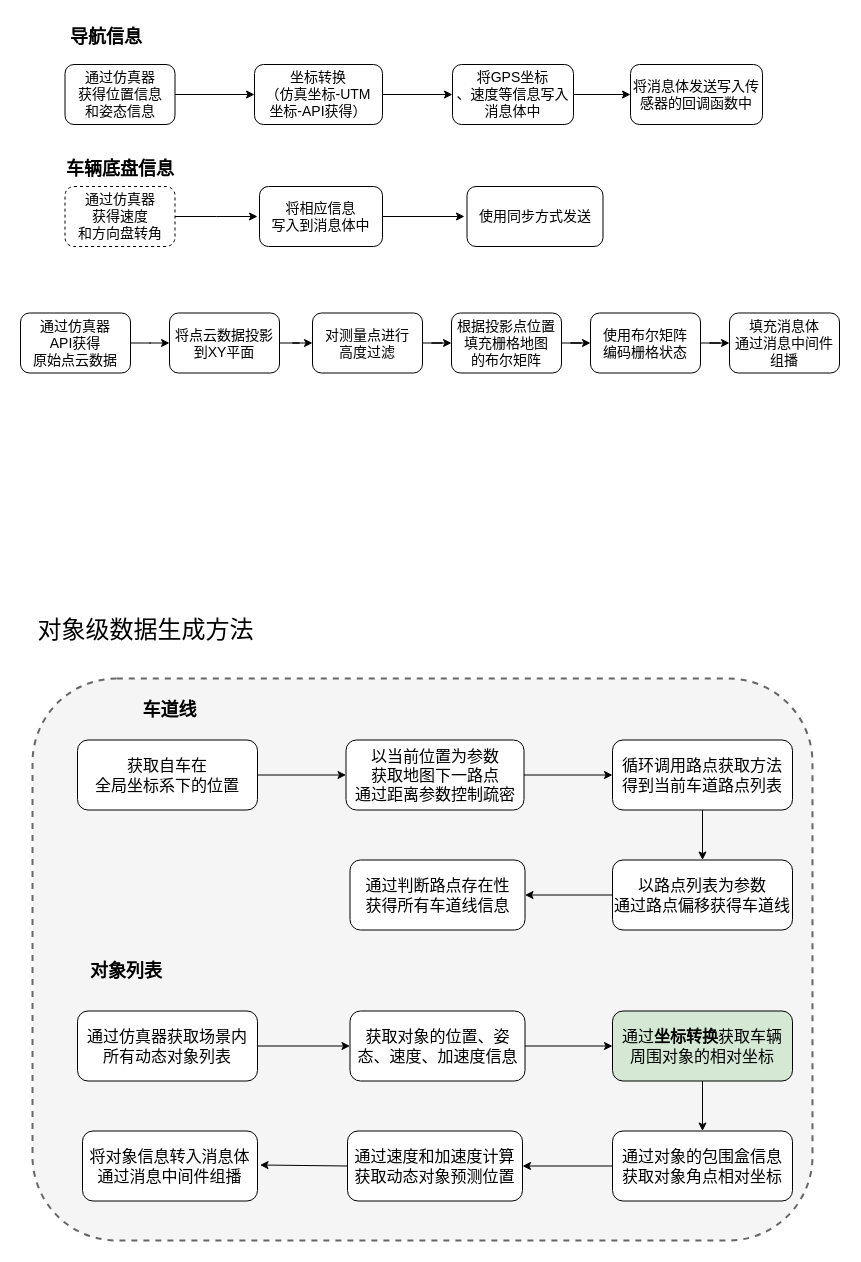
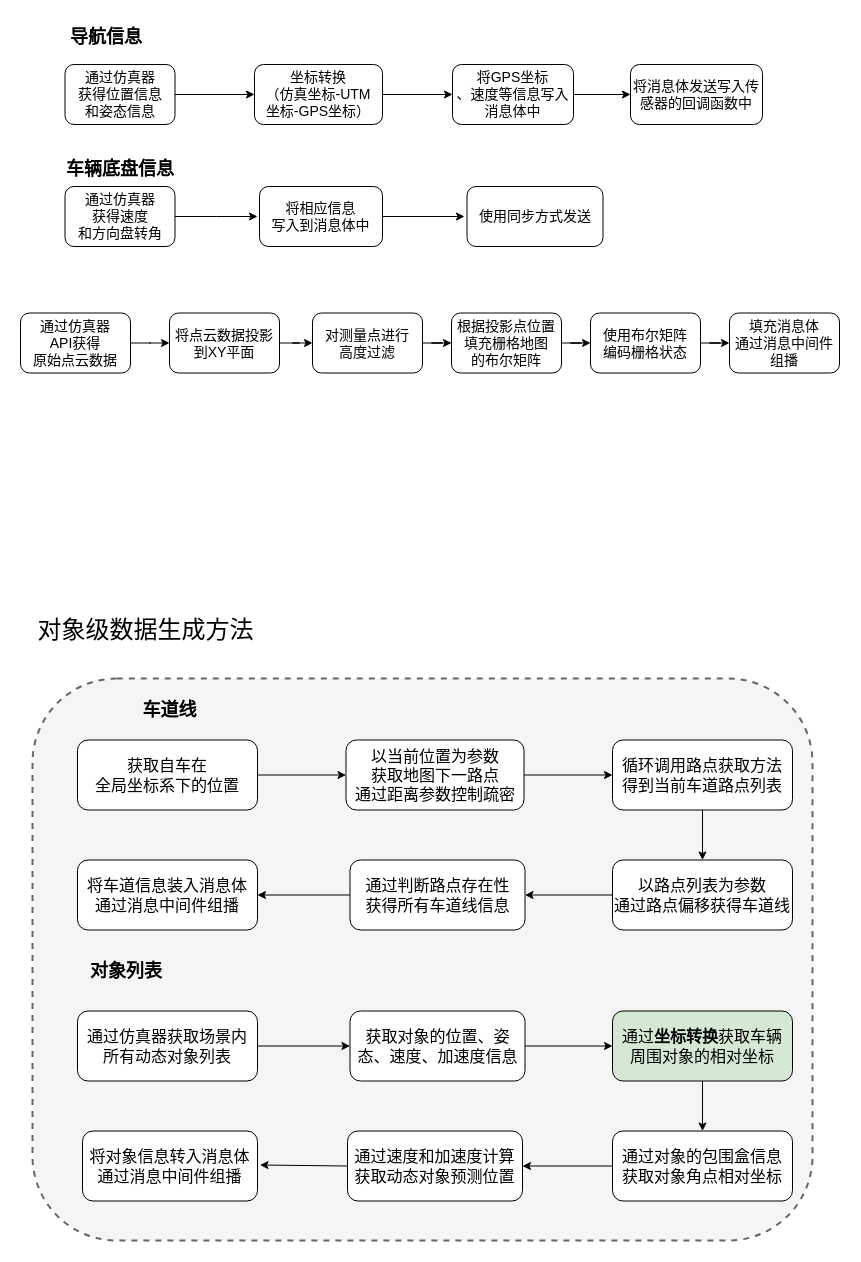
(319, 95) -> (319, 95)
(120, 217) -> (120, 217)
none -> (168, 895)
none -> (307, 895)
